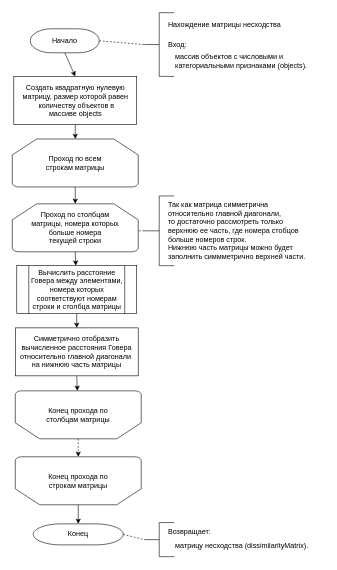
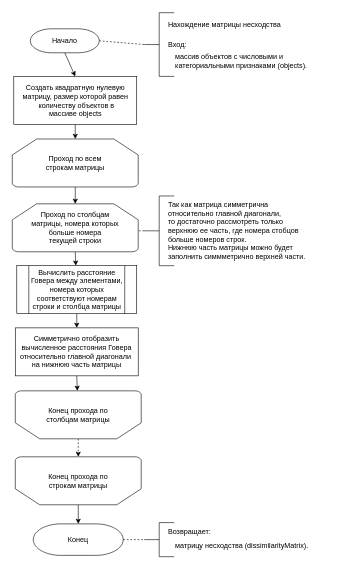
(78, 535) -> (78, 540)
